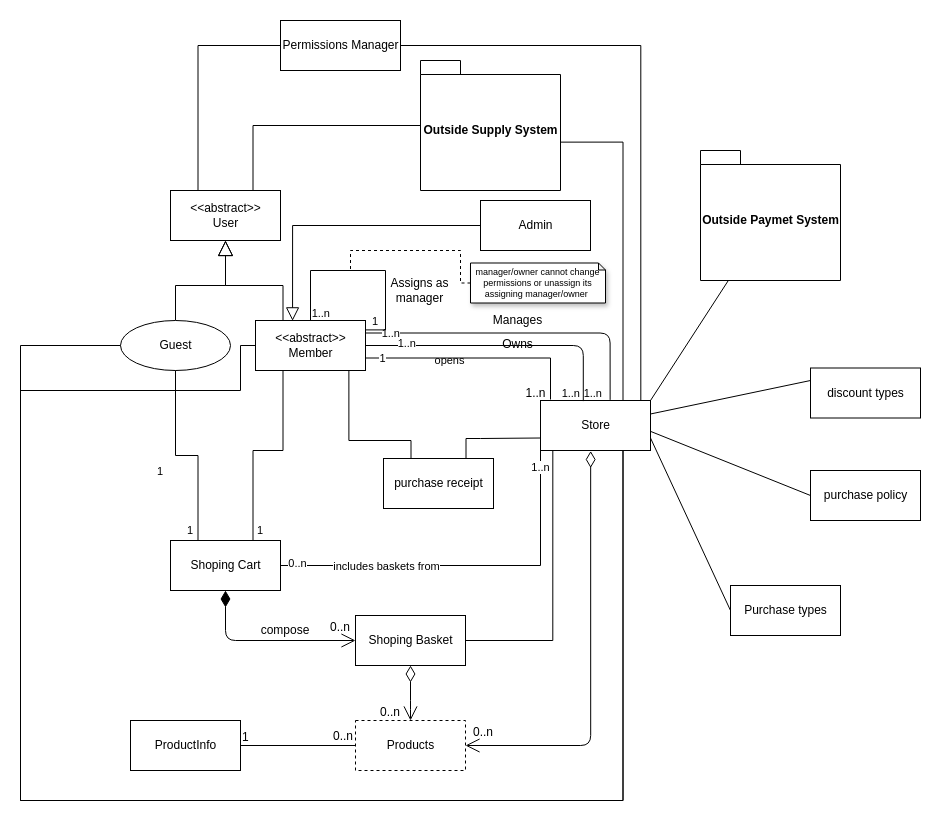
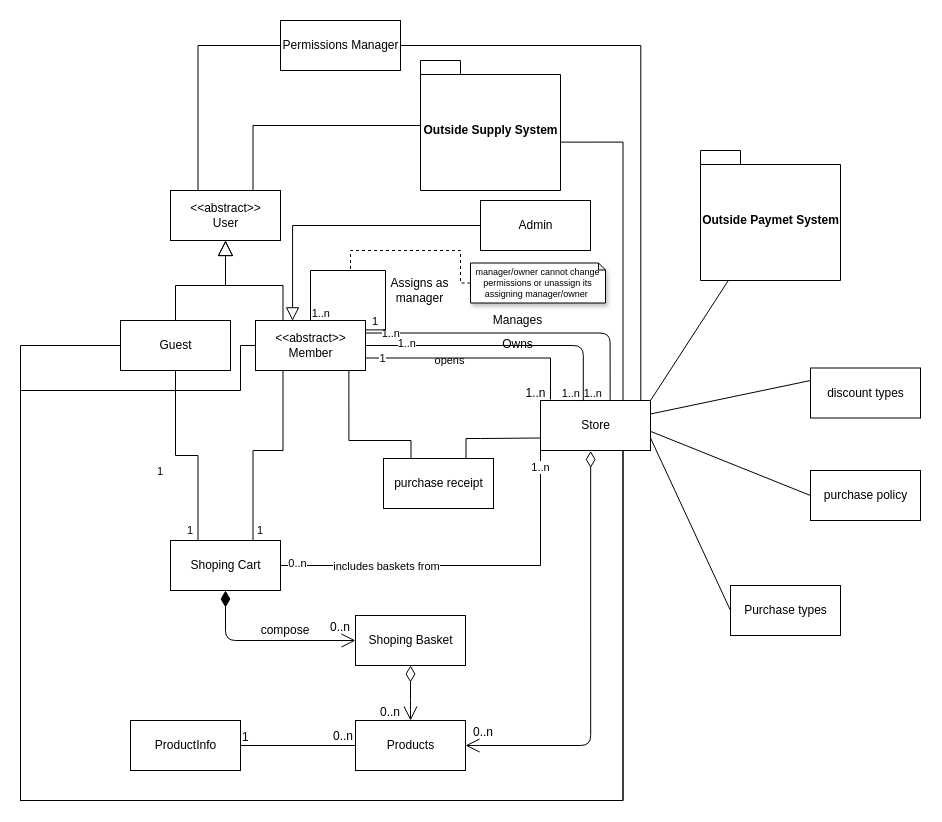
(176, 346) -> (176, 346)
(553, 590) -> none
(411, 746) -> (411, 746)
